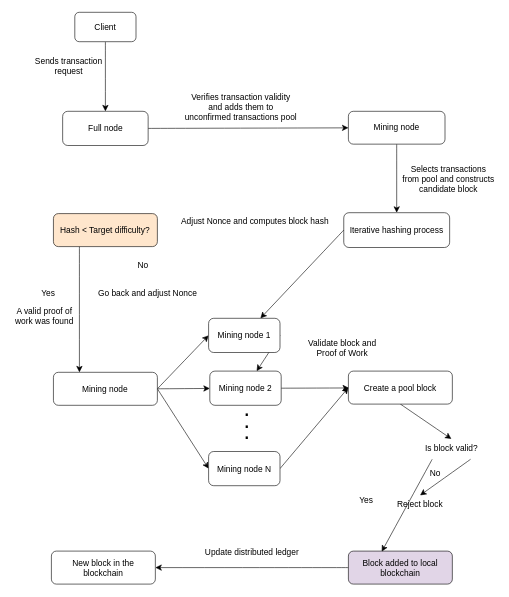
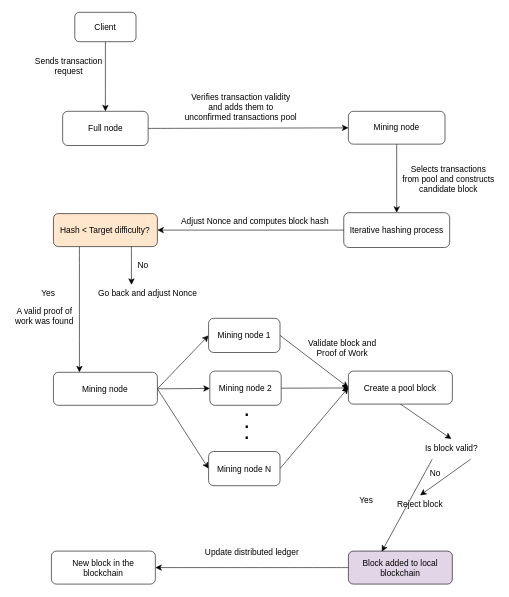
none -> (131, 263)
(271, 308) -> (341, 230)
(264, 359) -> (312, 360)
